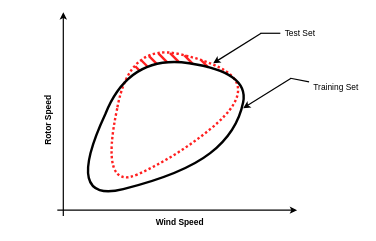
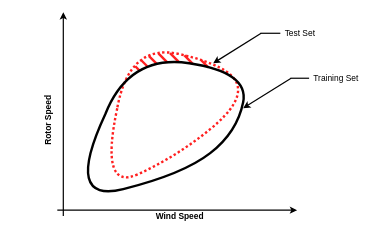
(336, 87) -> (336, 78)
(180, 222) -> (180, 216)
